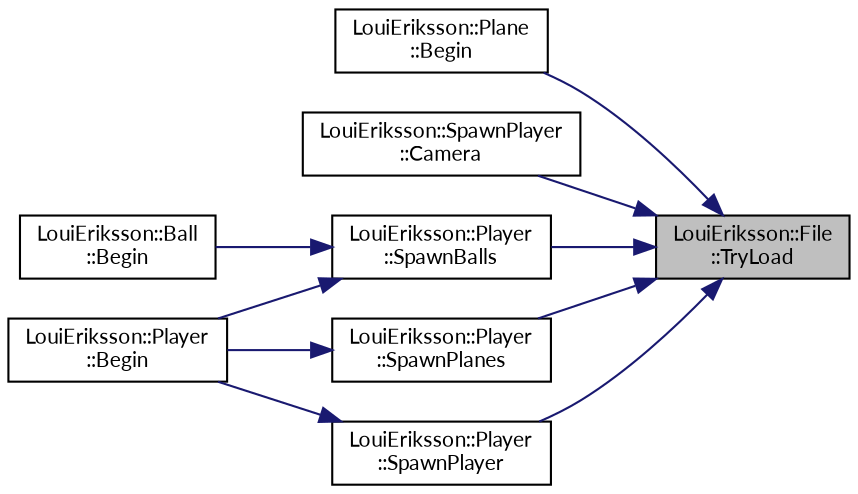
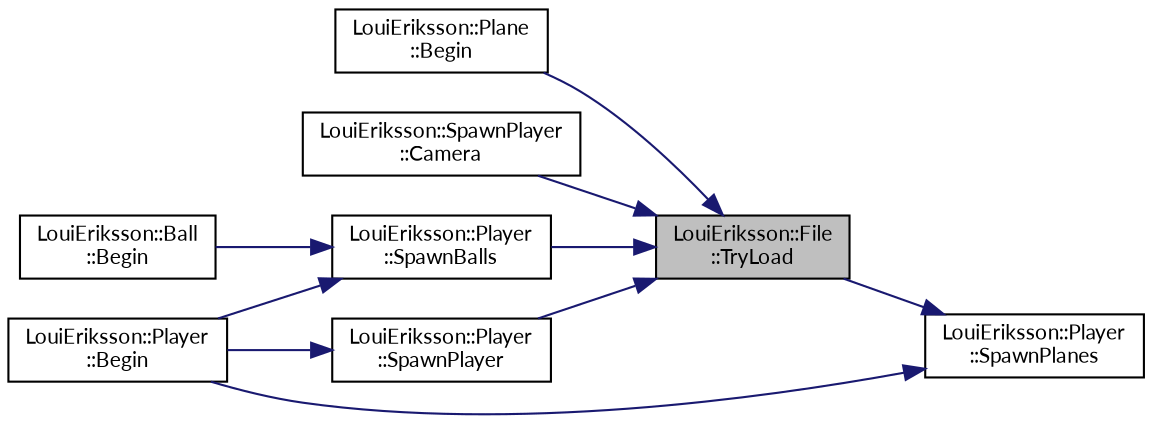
(587, 302) -> (884, 293)
